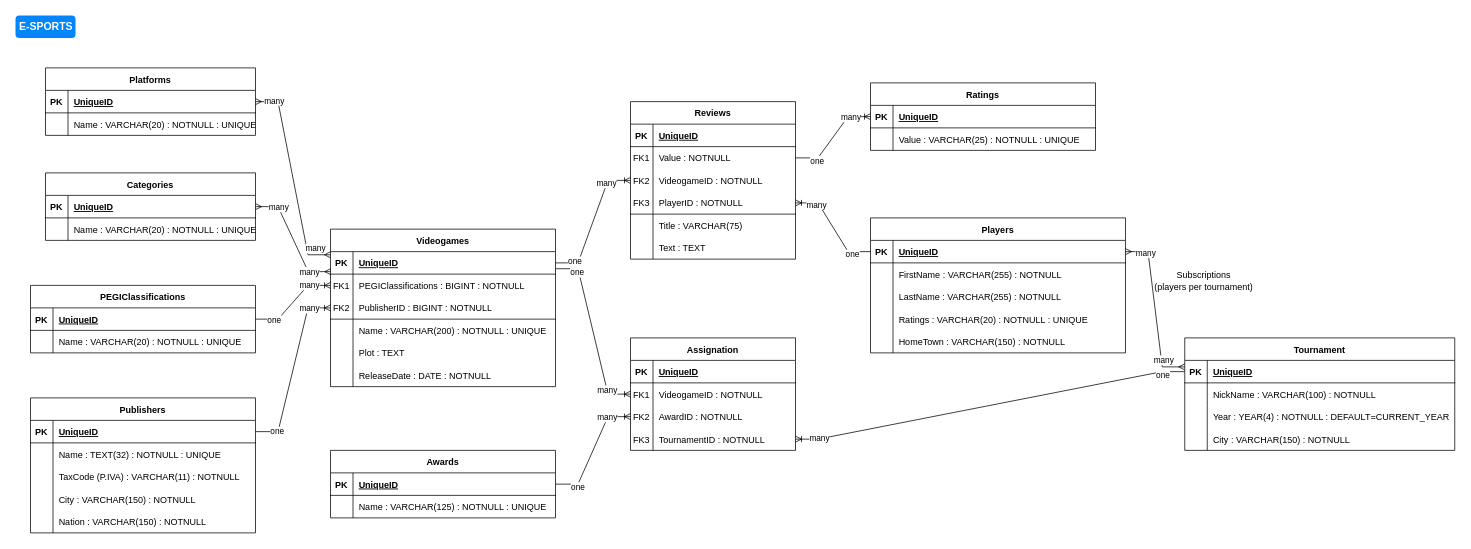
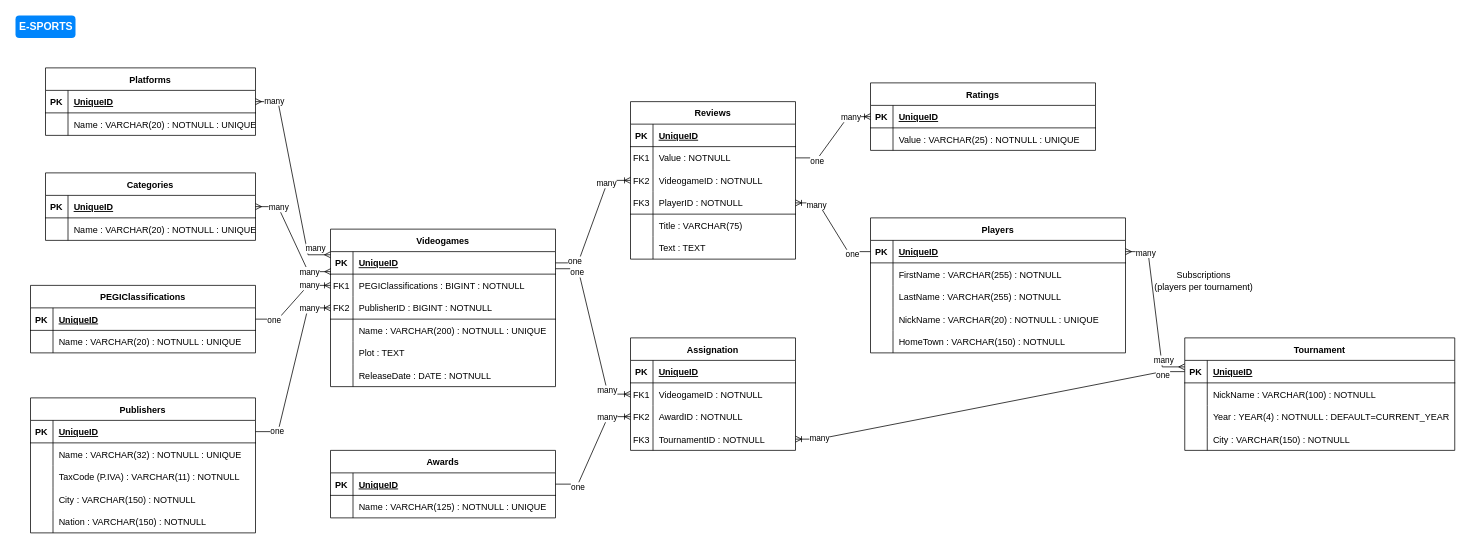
(988, 320) -> (990, 320)
(134, 455) -> (141, 455)
